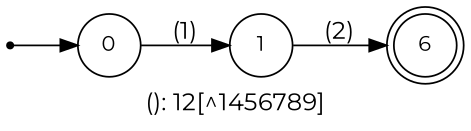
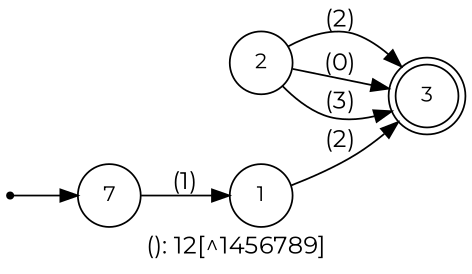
(109, 45) -> (109, 196)
(425, 45) -> (427, 96)
none -> (261, 63)
